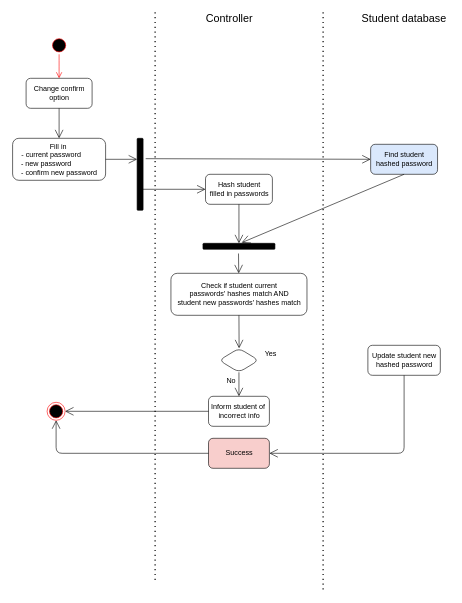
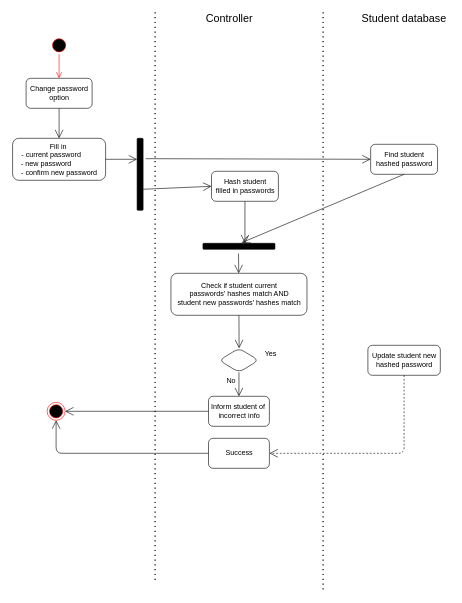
(59, 93) -> (59, 93)
(404, 159) -> (404, 159)
(239, 189) -> (245, 186)
(239, 453) -> (239, 453)
(376, 453) -> (376, 453)
